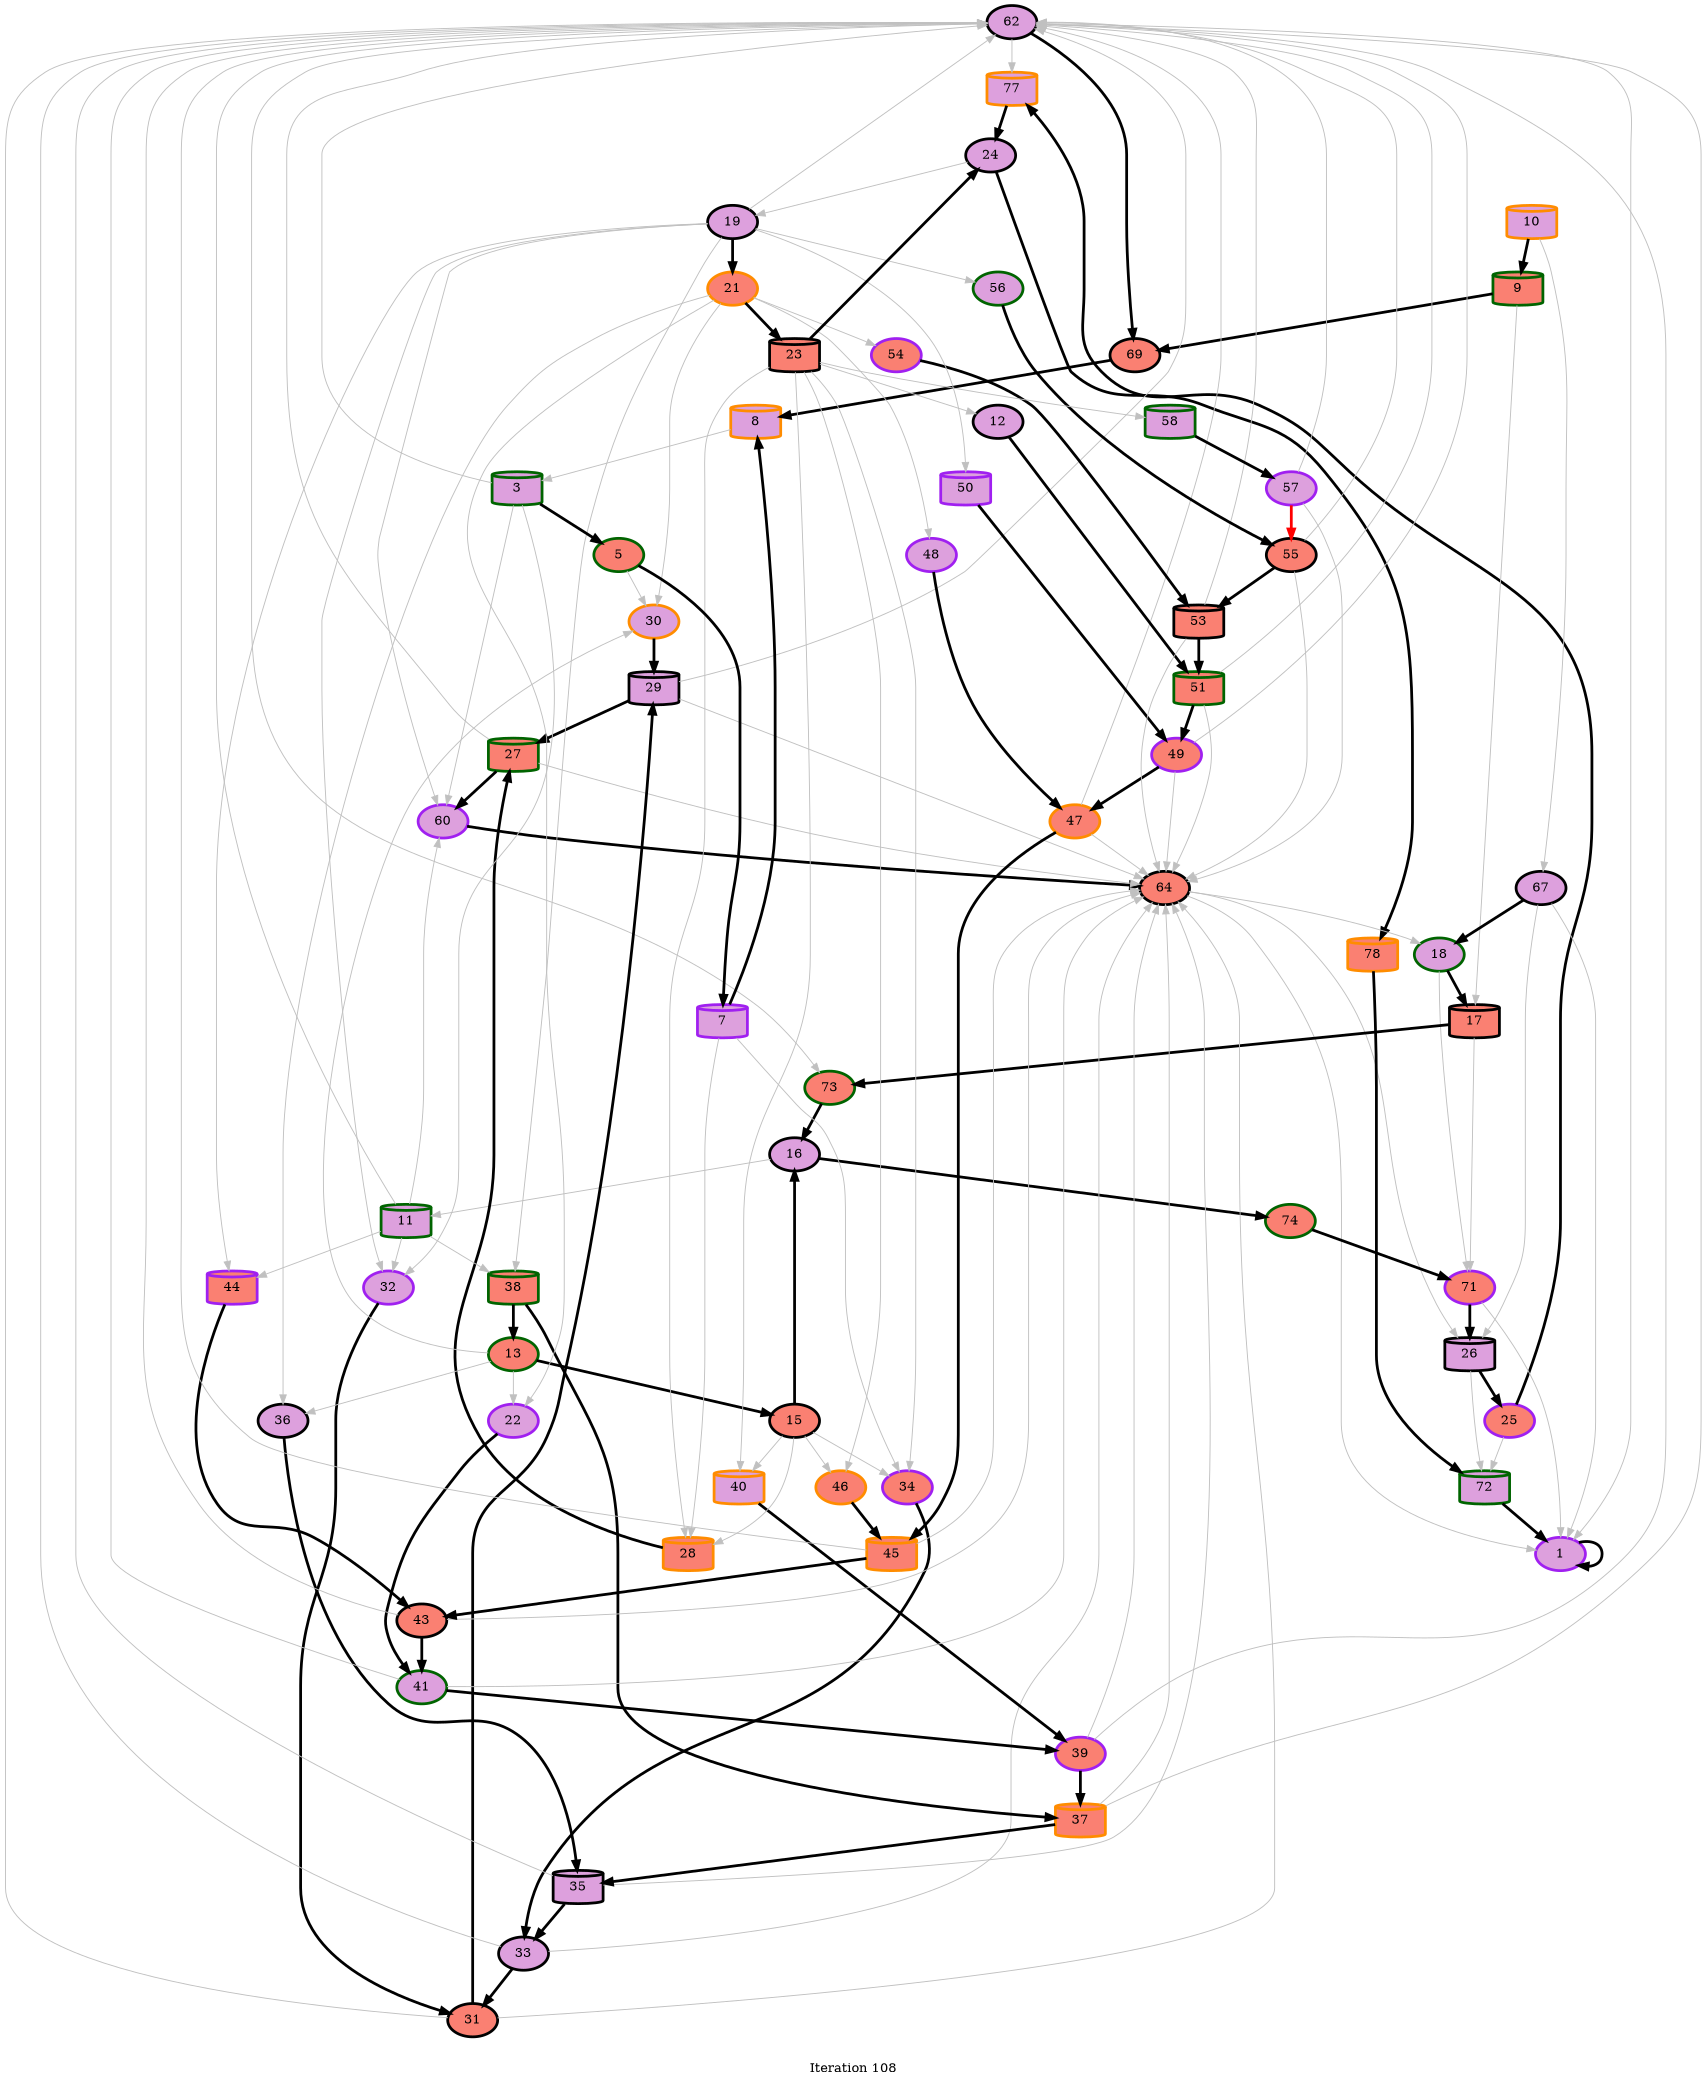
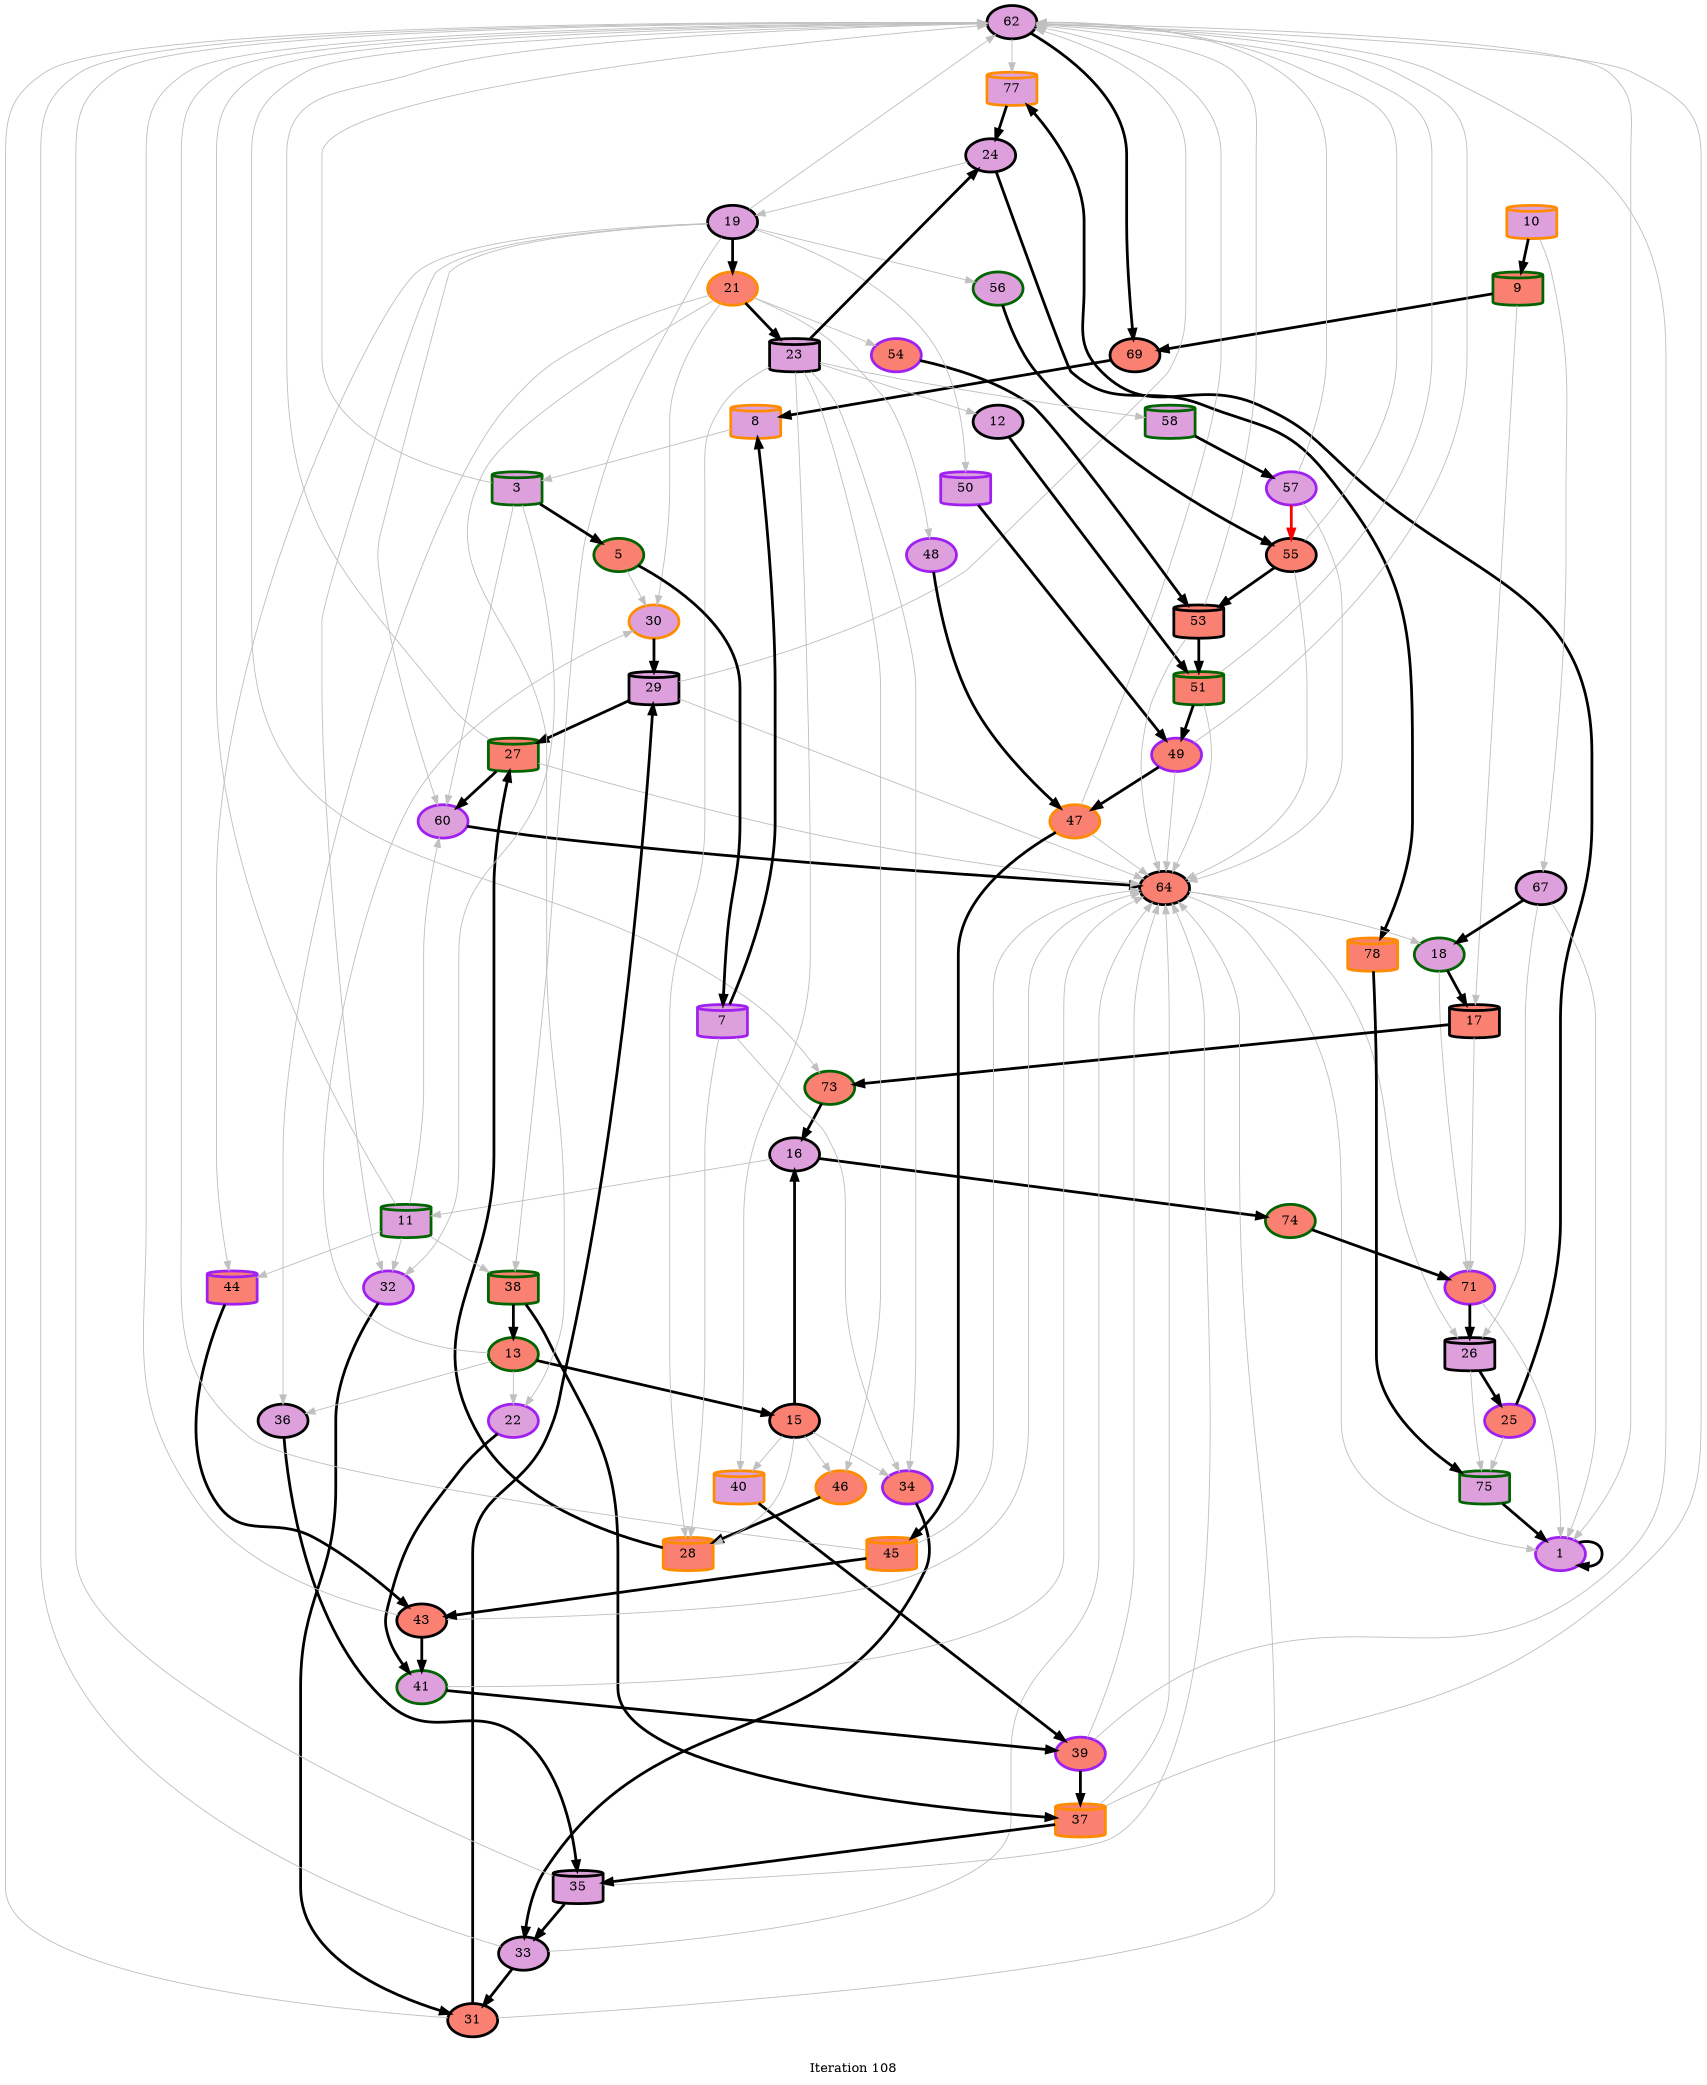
(795, 355) -> (795, 355)
(111, 550) -> none
(1485, 1487) -> (1485, 1487)
(863, 1516) -> (769, 1519)
